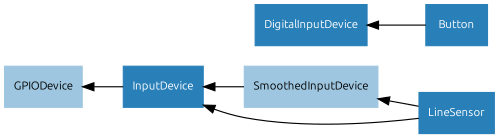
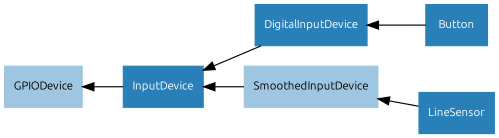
(316, 124) -> (238, 56)
